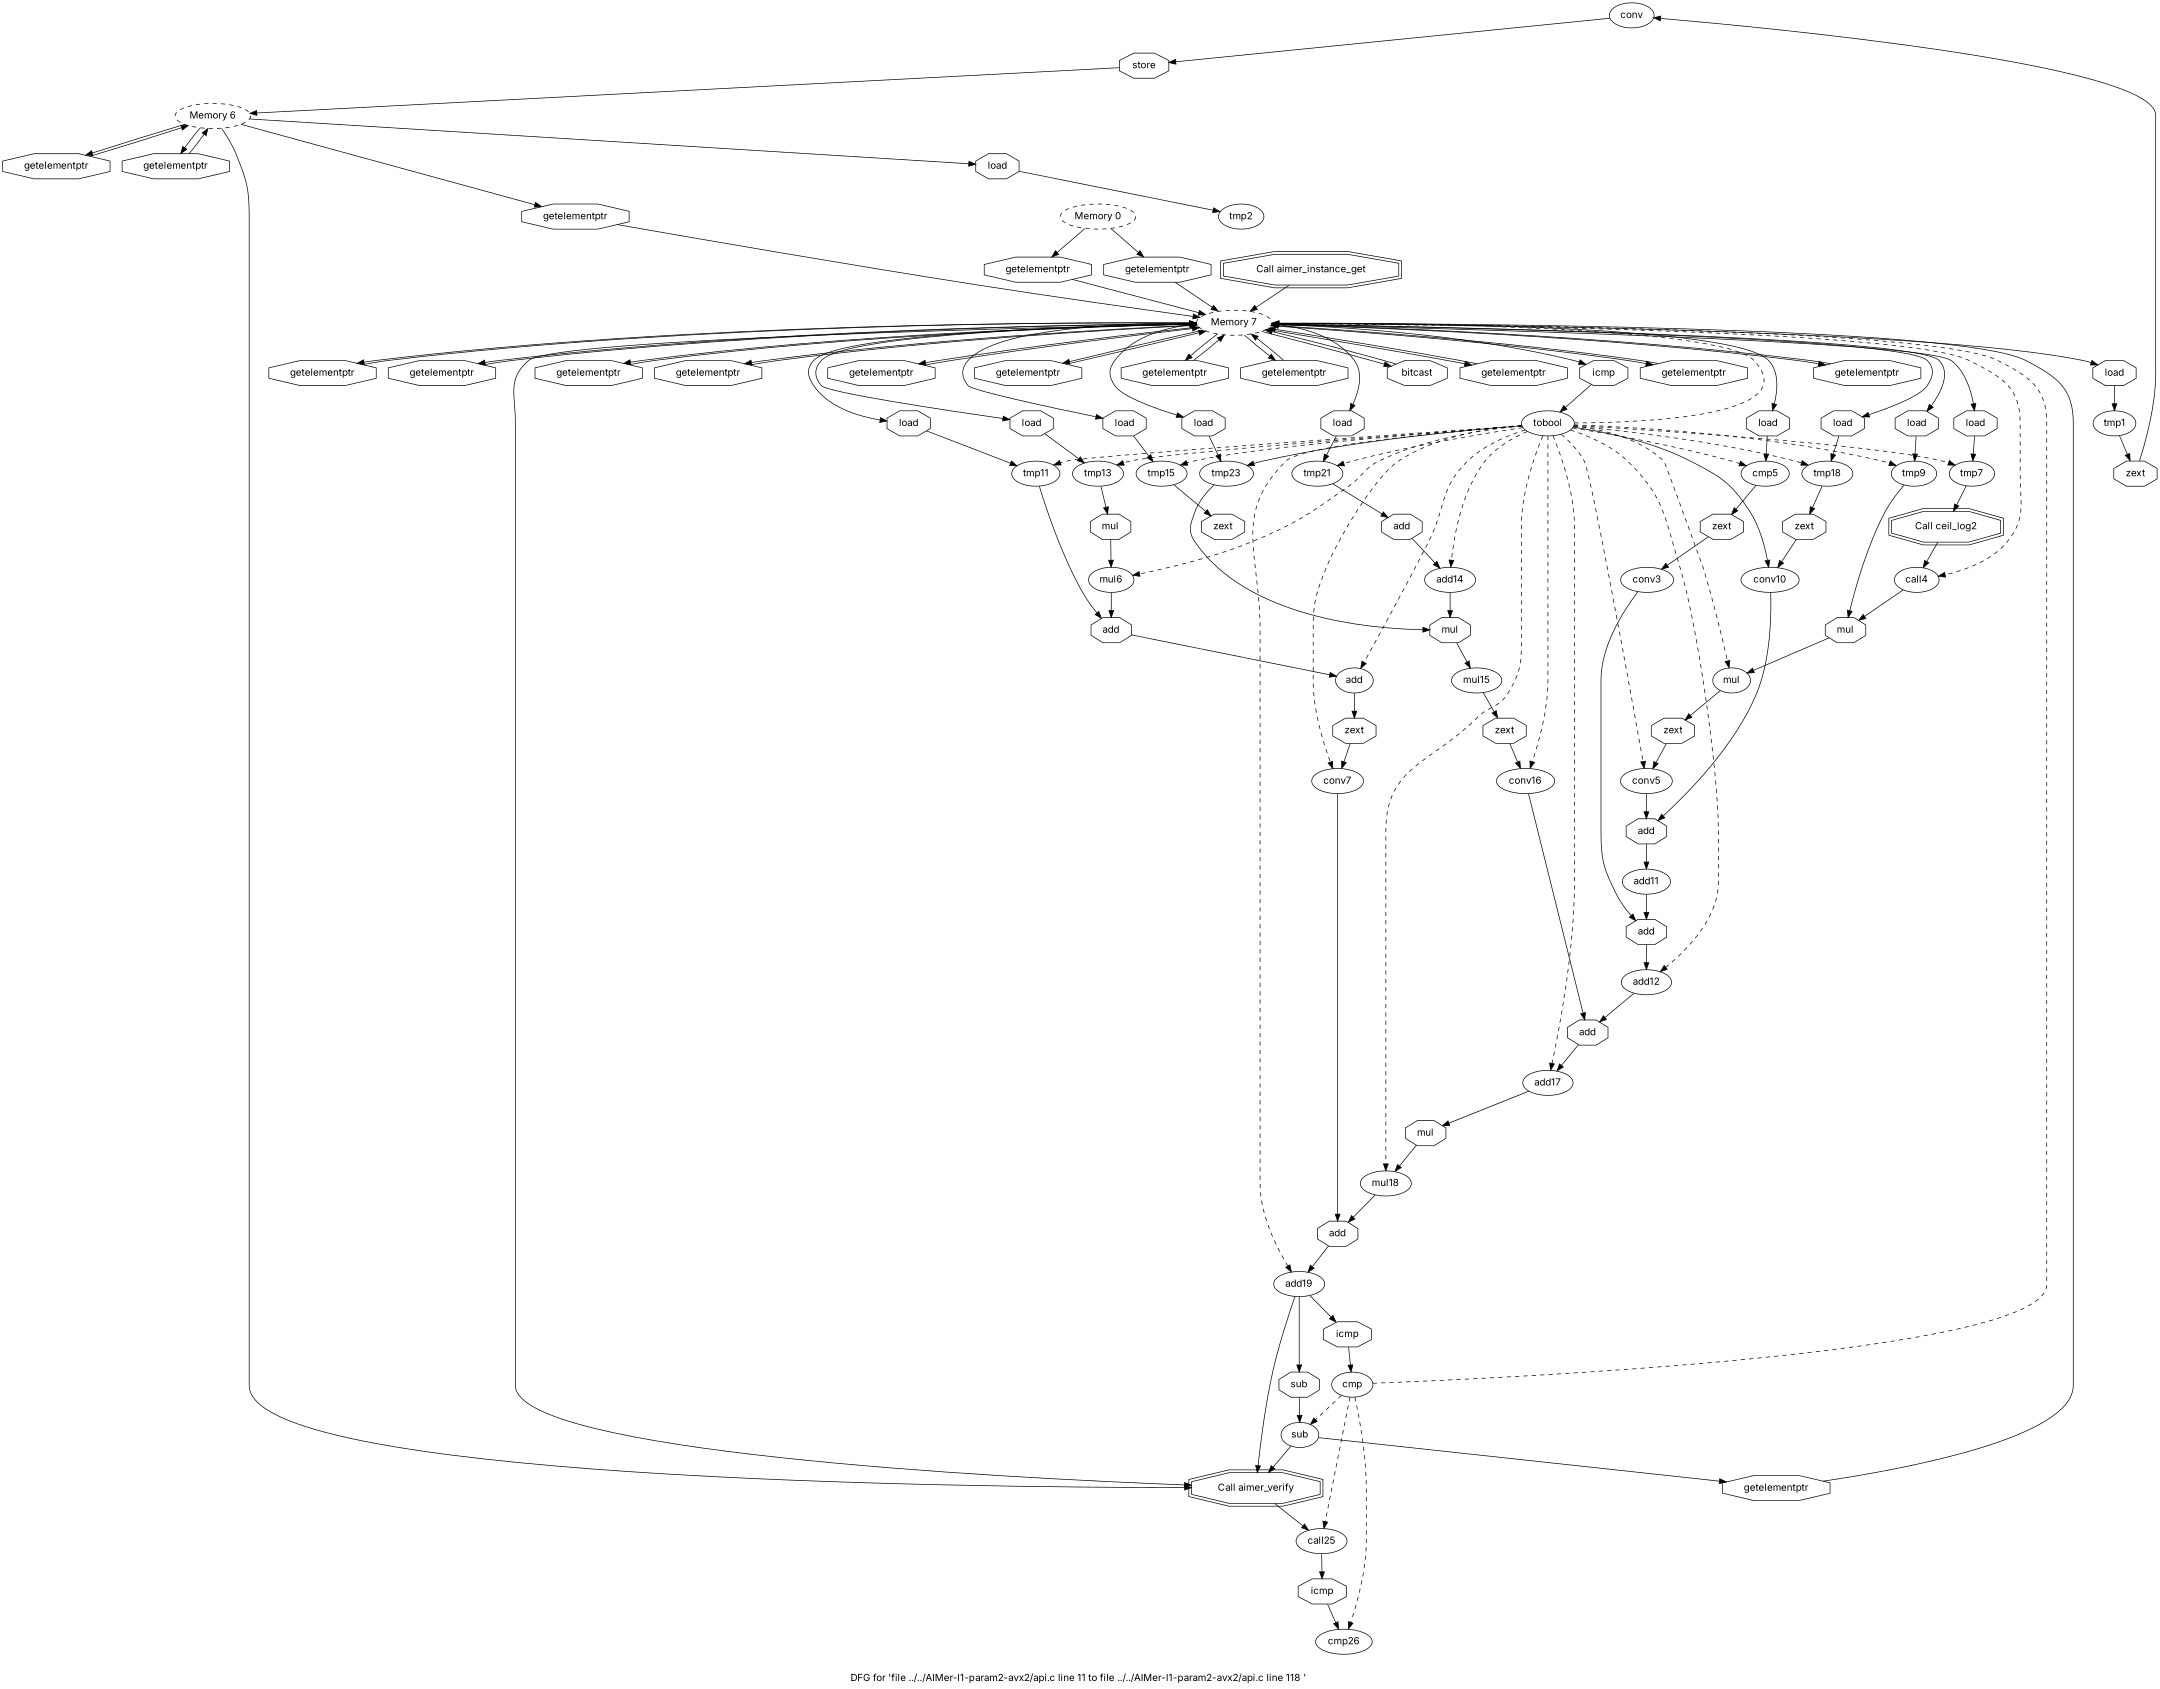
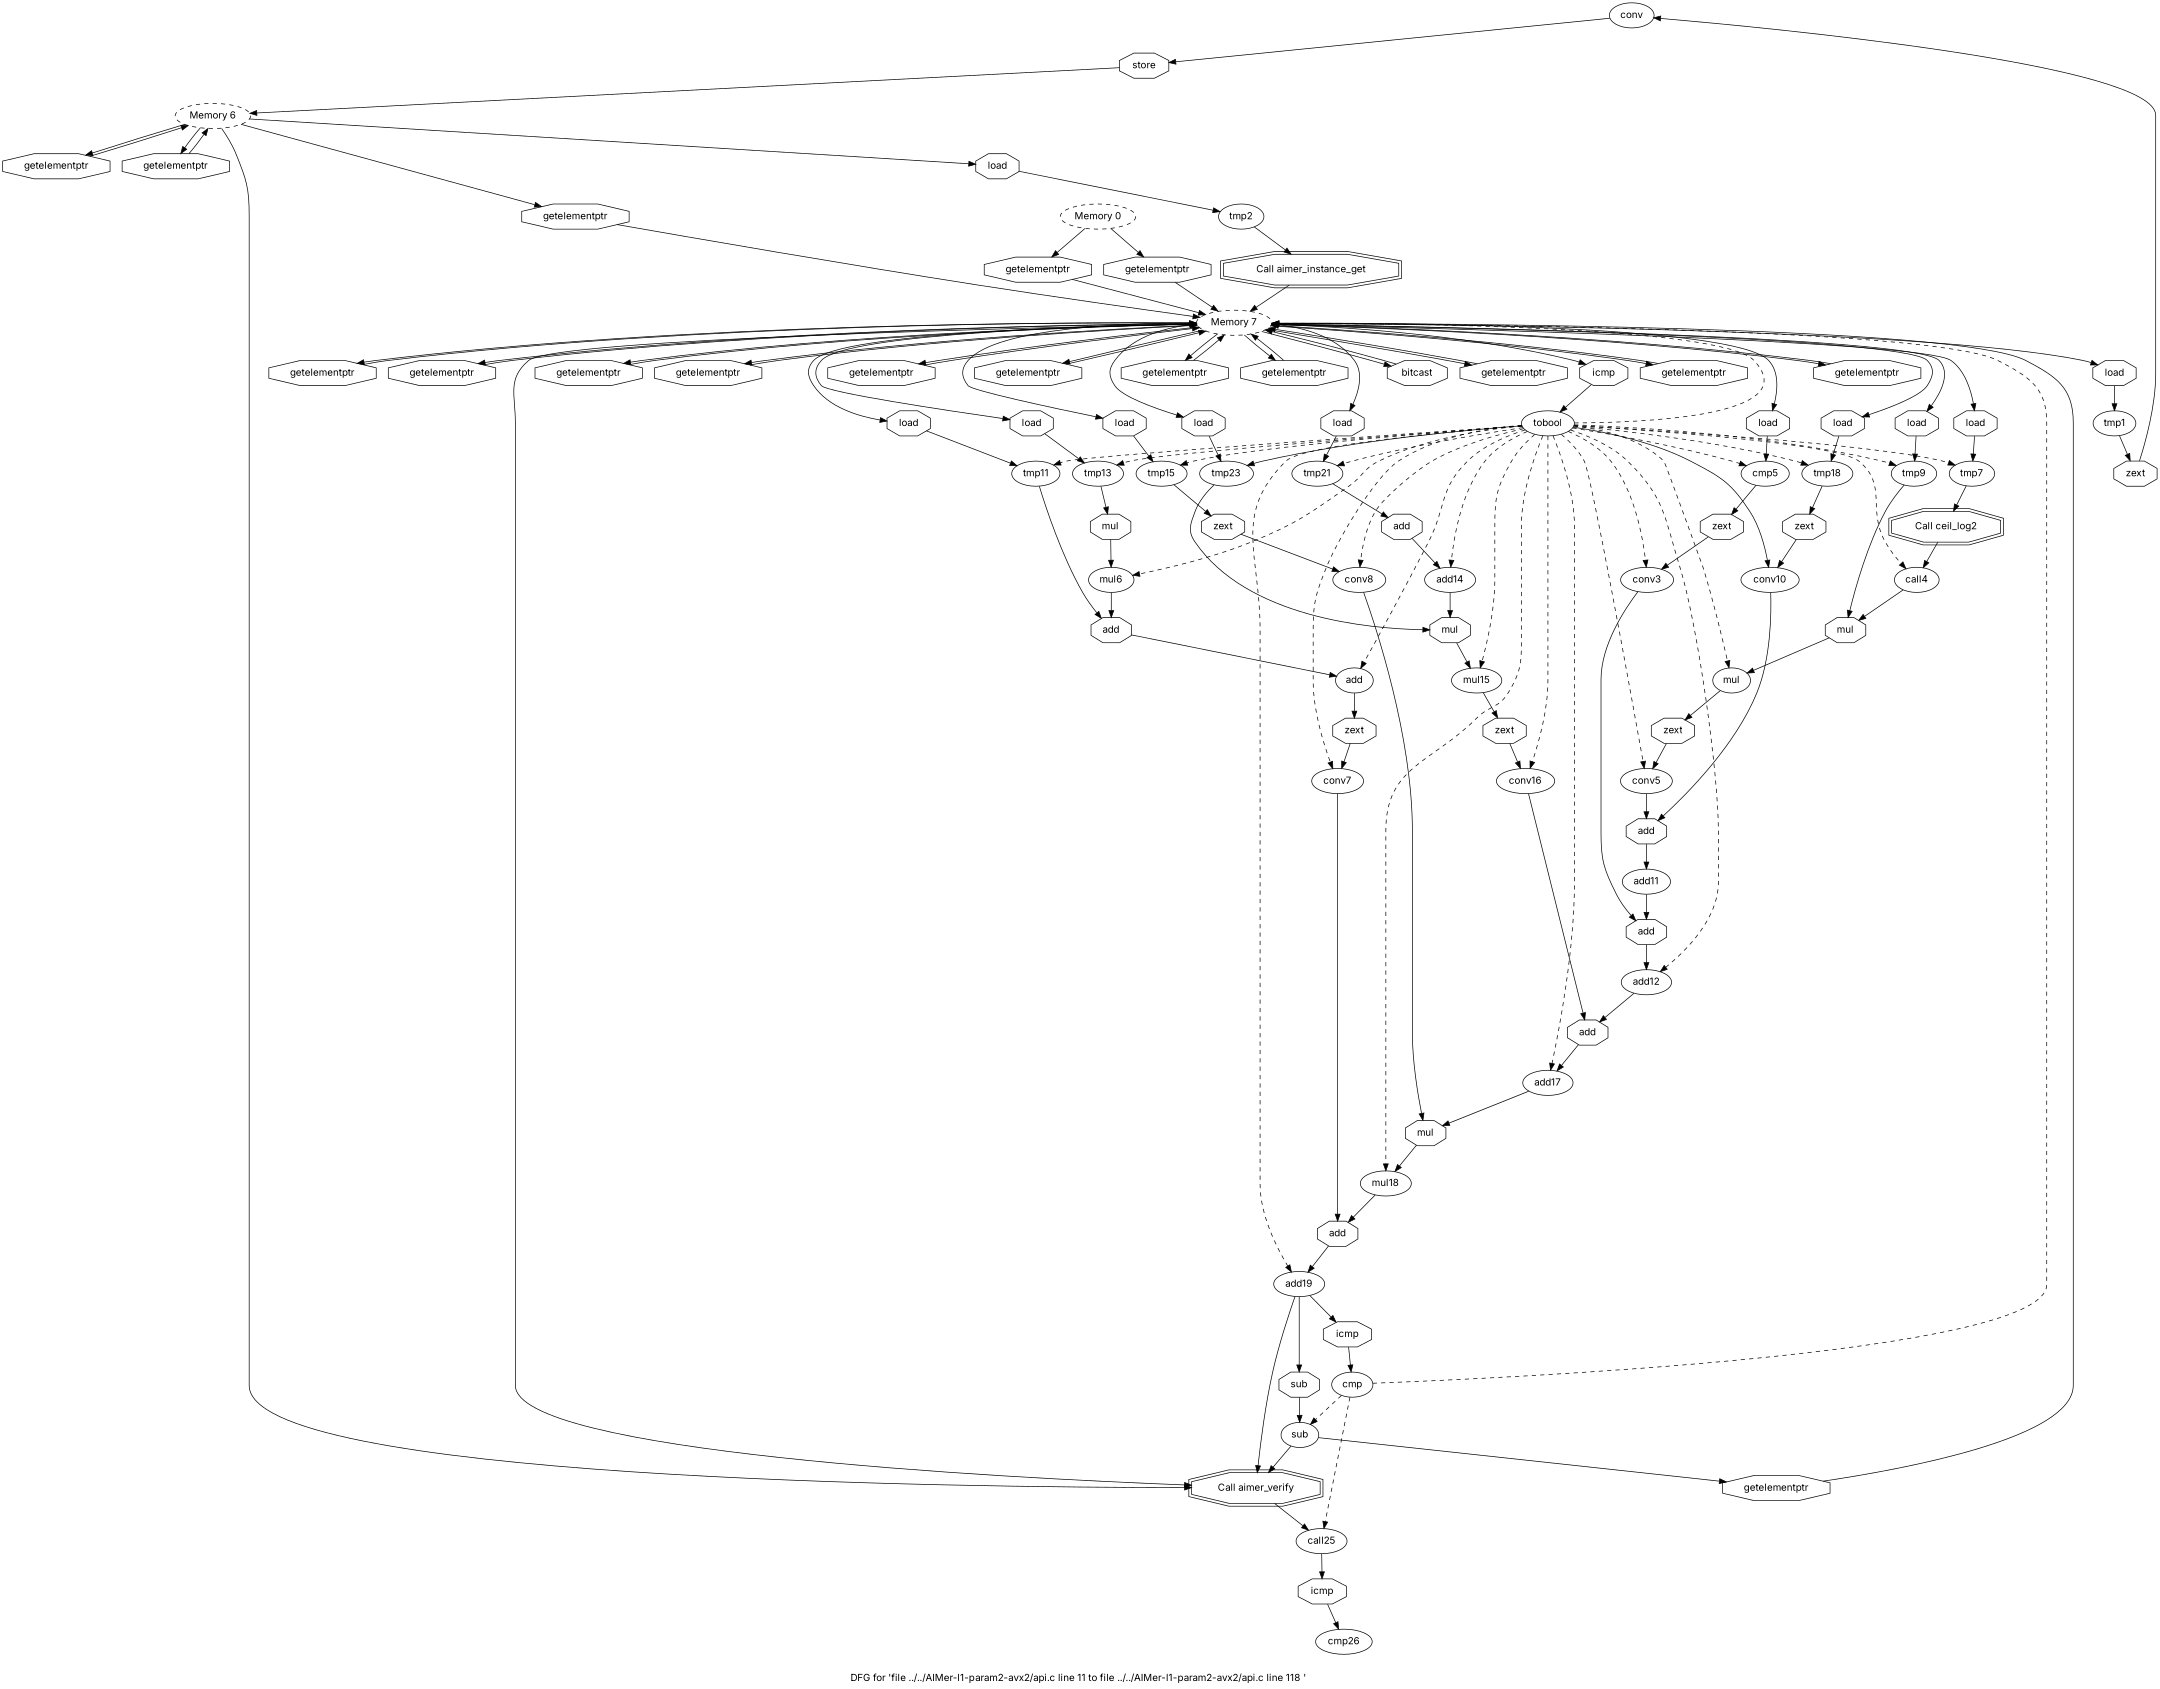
none -> (1270, 238)
(1932, 351) -> (1861, 464)
none -> (1625, 484)
none -> (1495, 542)
none -> (1359, 580)
(1366, 1510) -> none
